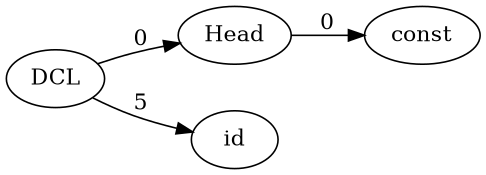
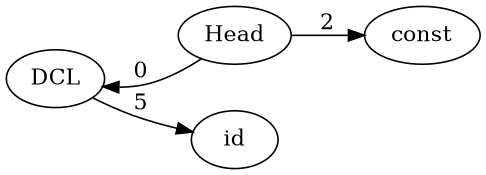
(328, 23) -> (328, 23)
(131, 54) -> (163, 79)
